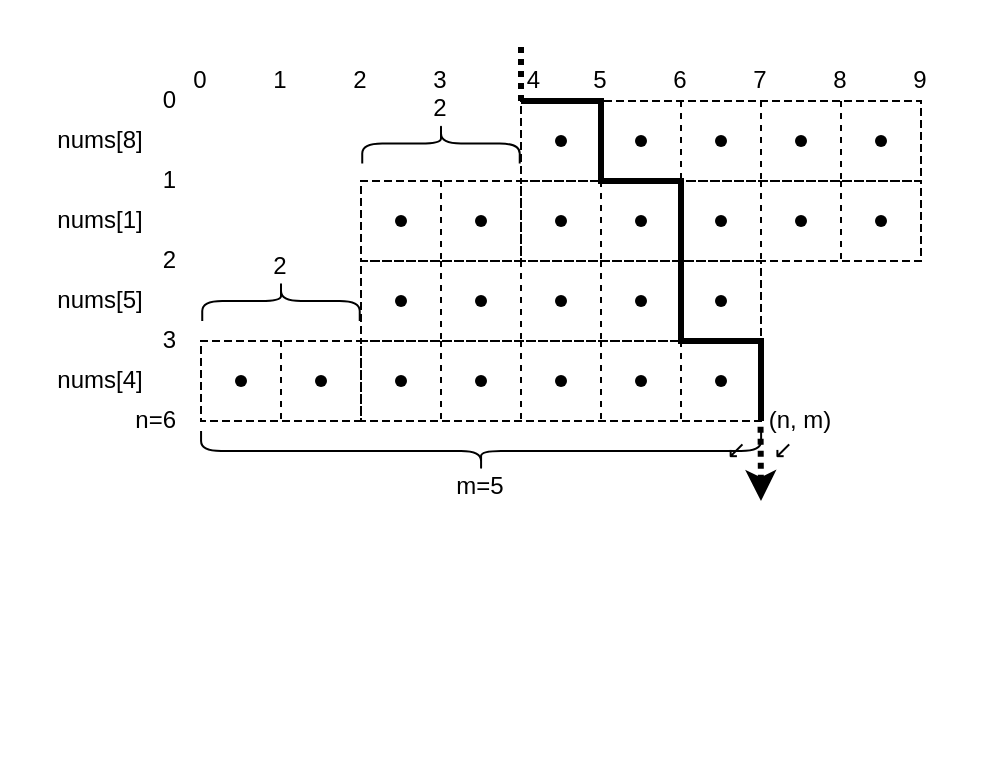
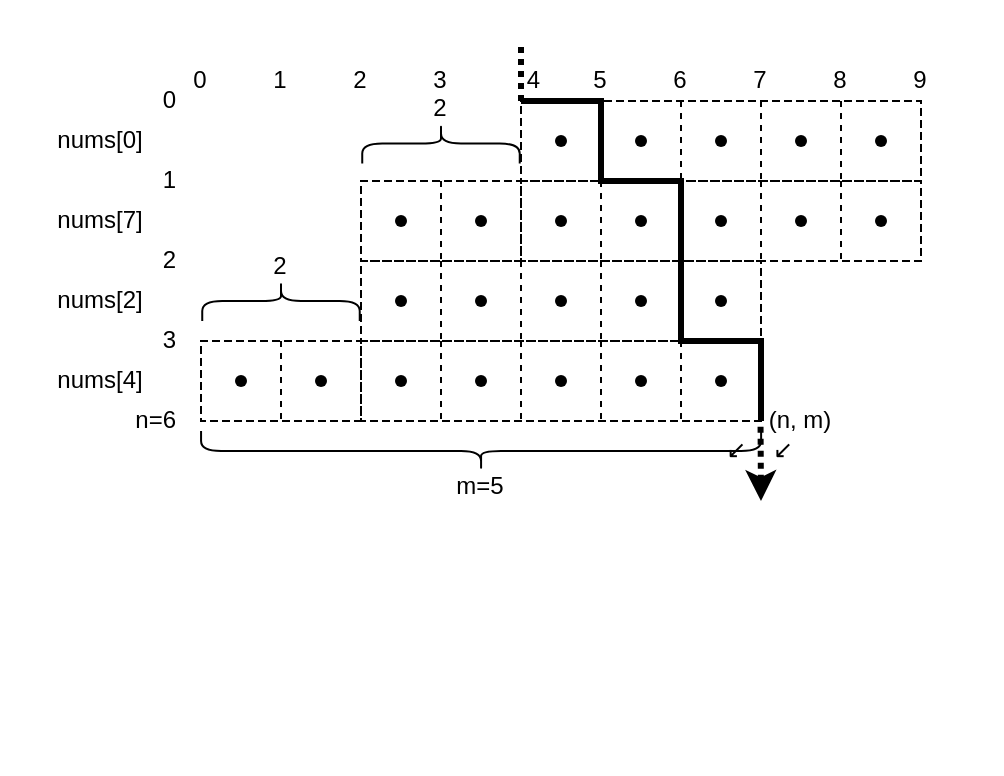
(101, 141) -> (101, 141)
(101, 221) -> (101, 221)
(101, 301) -> (101, 301)
